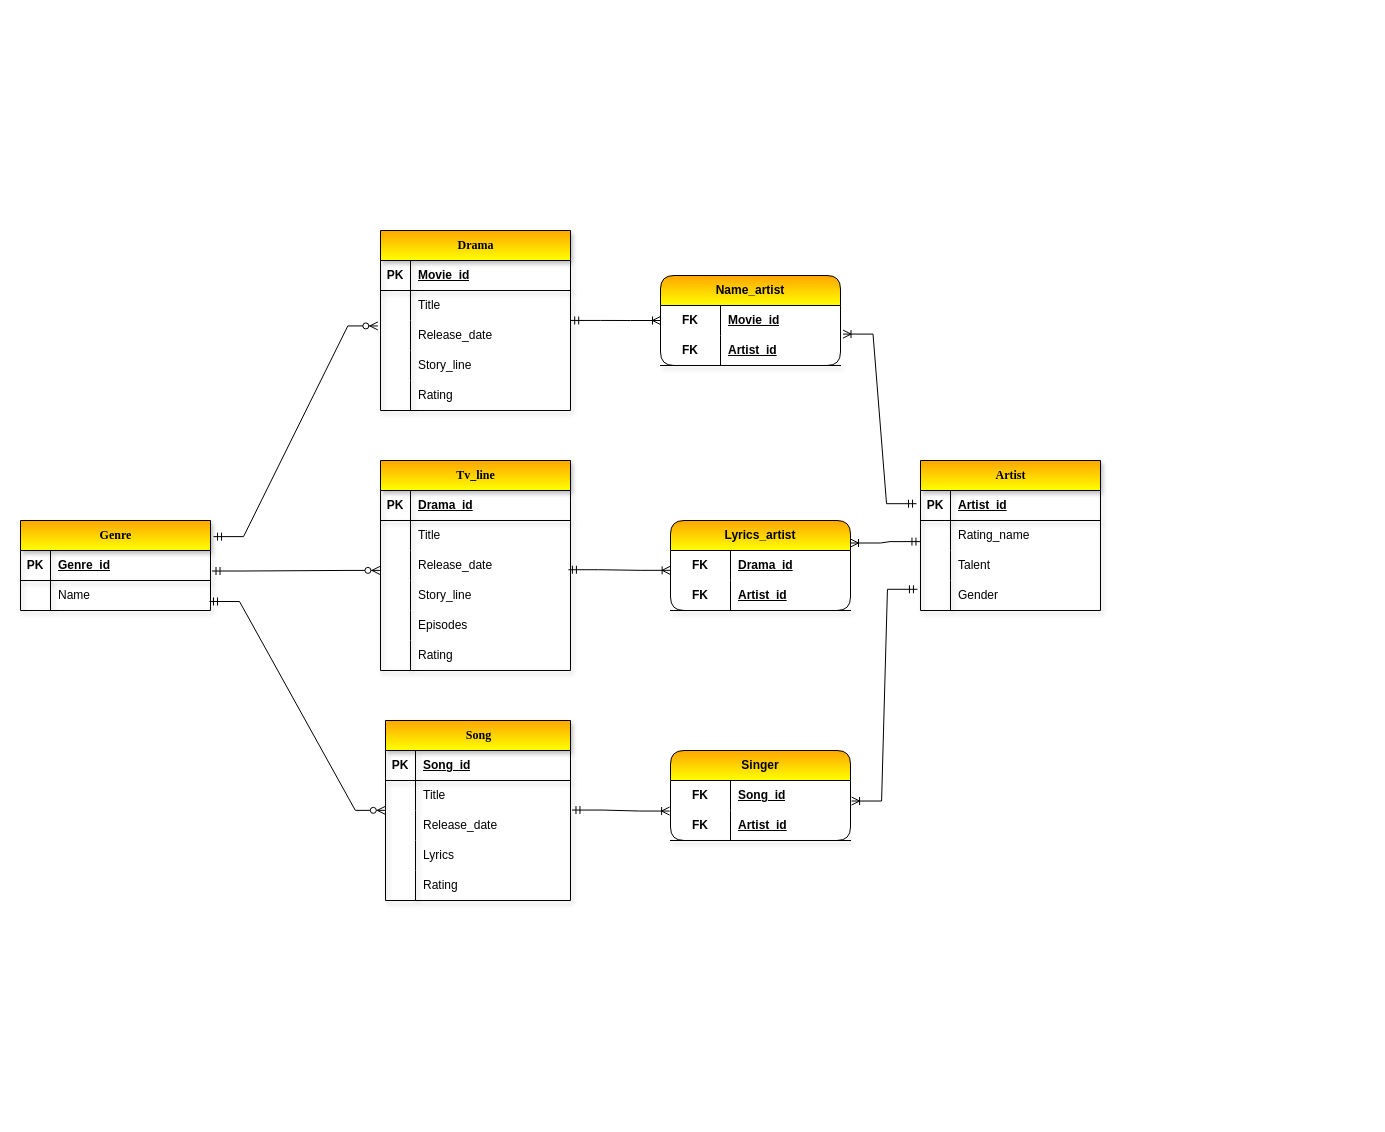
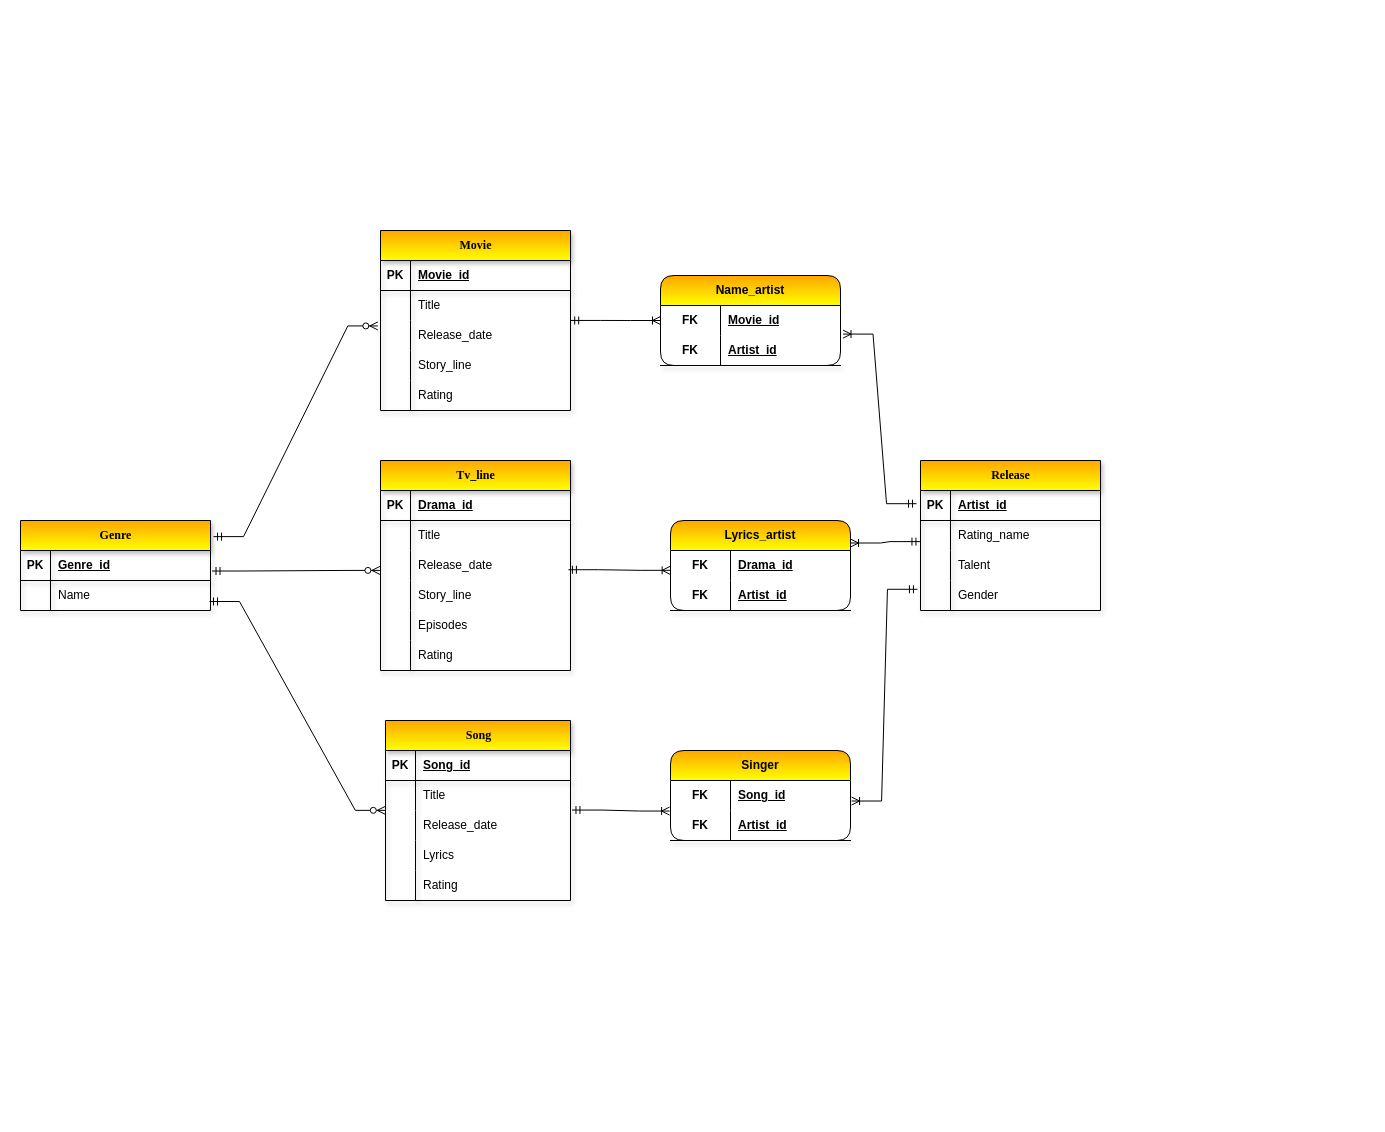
(476, 246) -> (476, 246)
(1011, 476) -> (1011, 476)
